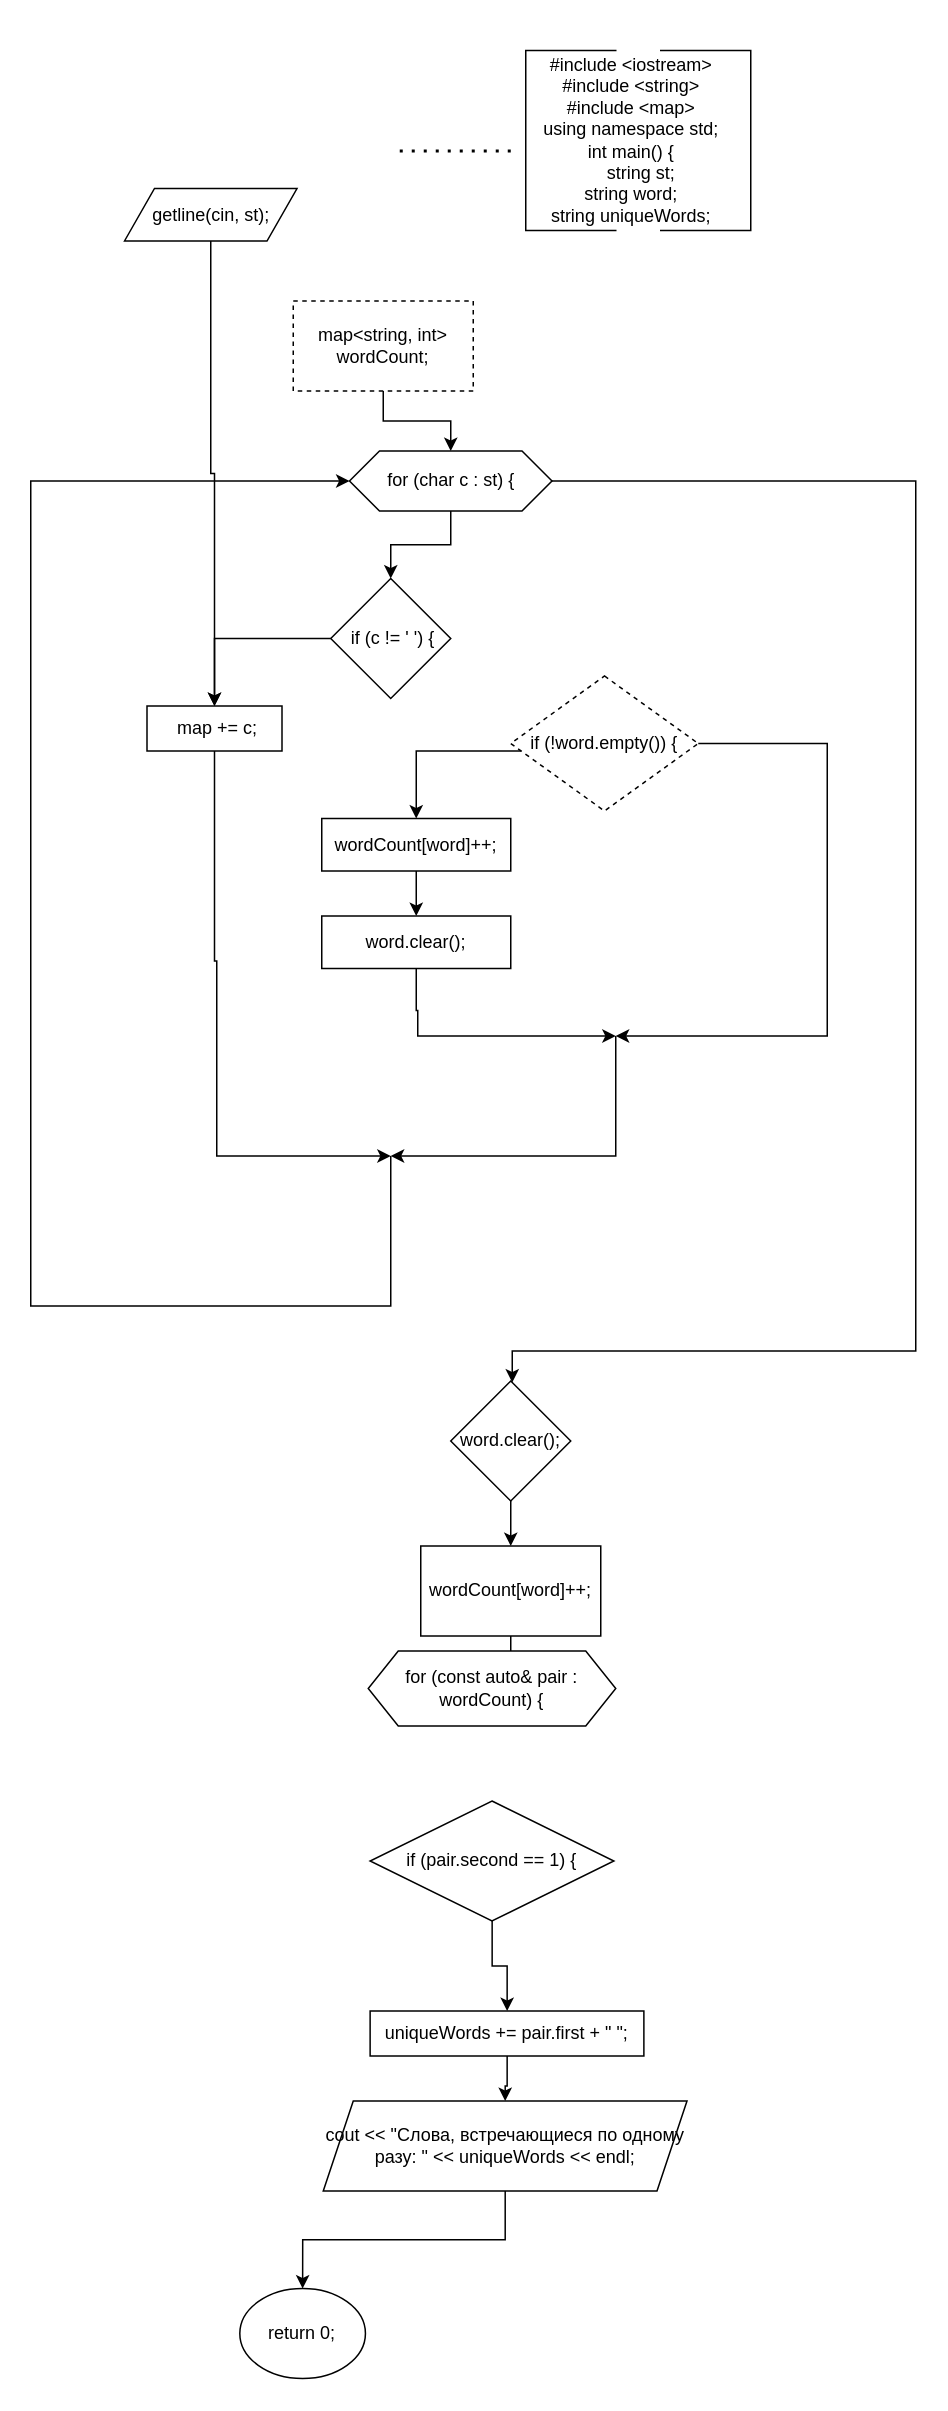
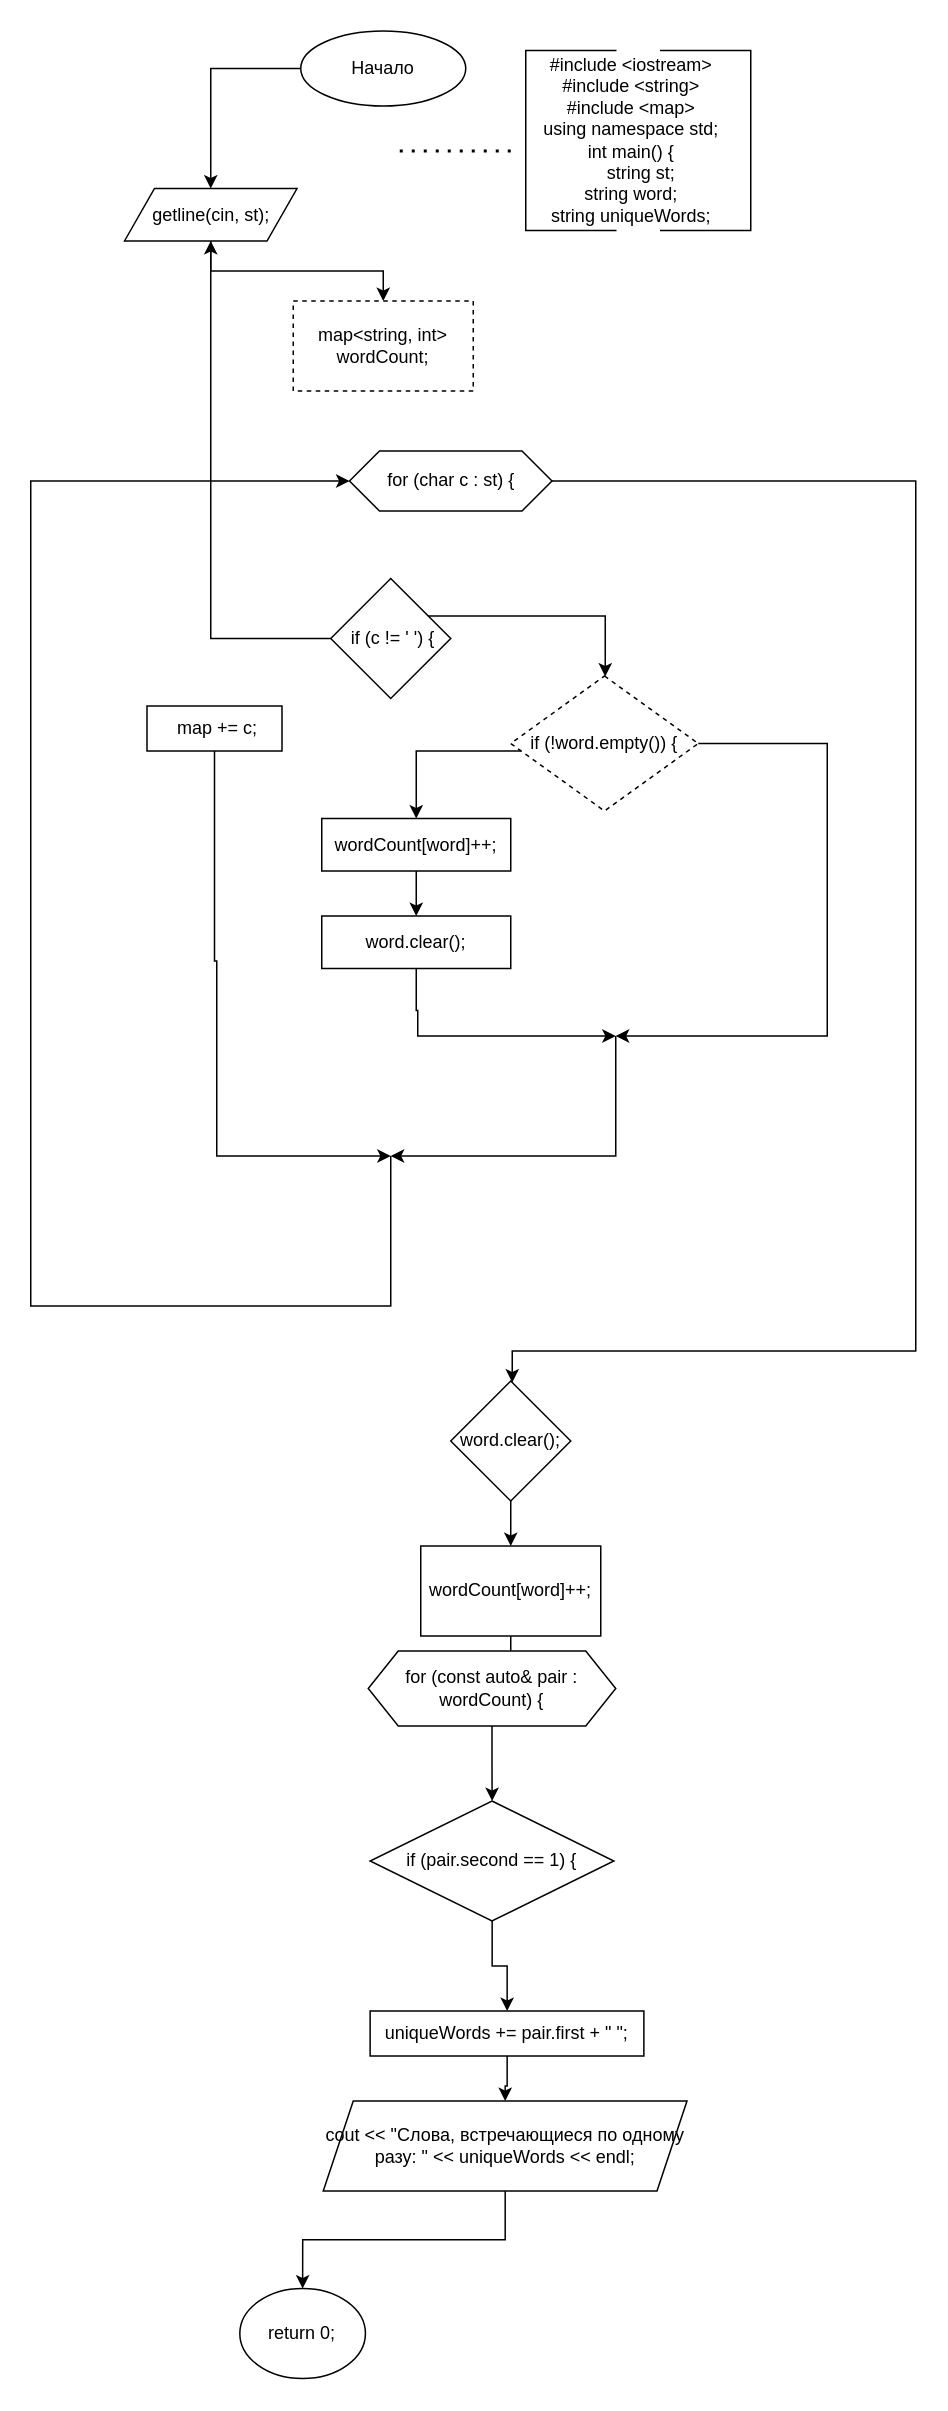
none -> (383, 68)
none -> (211, 78)
(411, 421) -> none
(426, 545) -> none
(215, 553) -> (307, 271)
none -> (541, 616)
(217, 638) -> (211, 558)
none -> (492, 1758)
